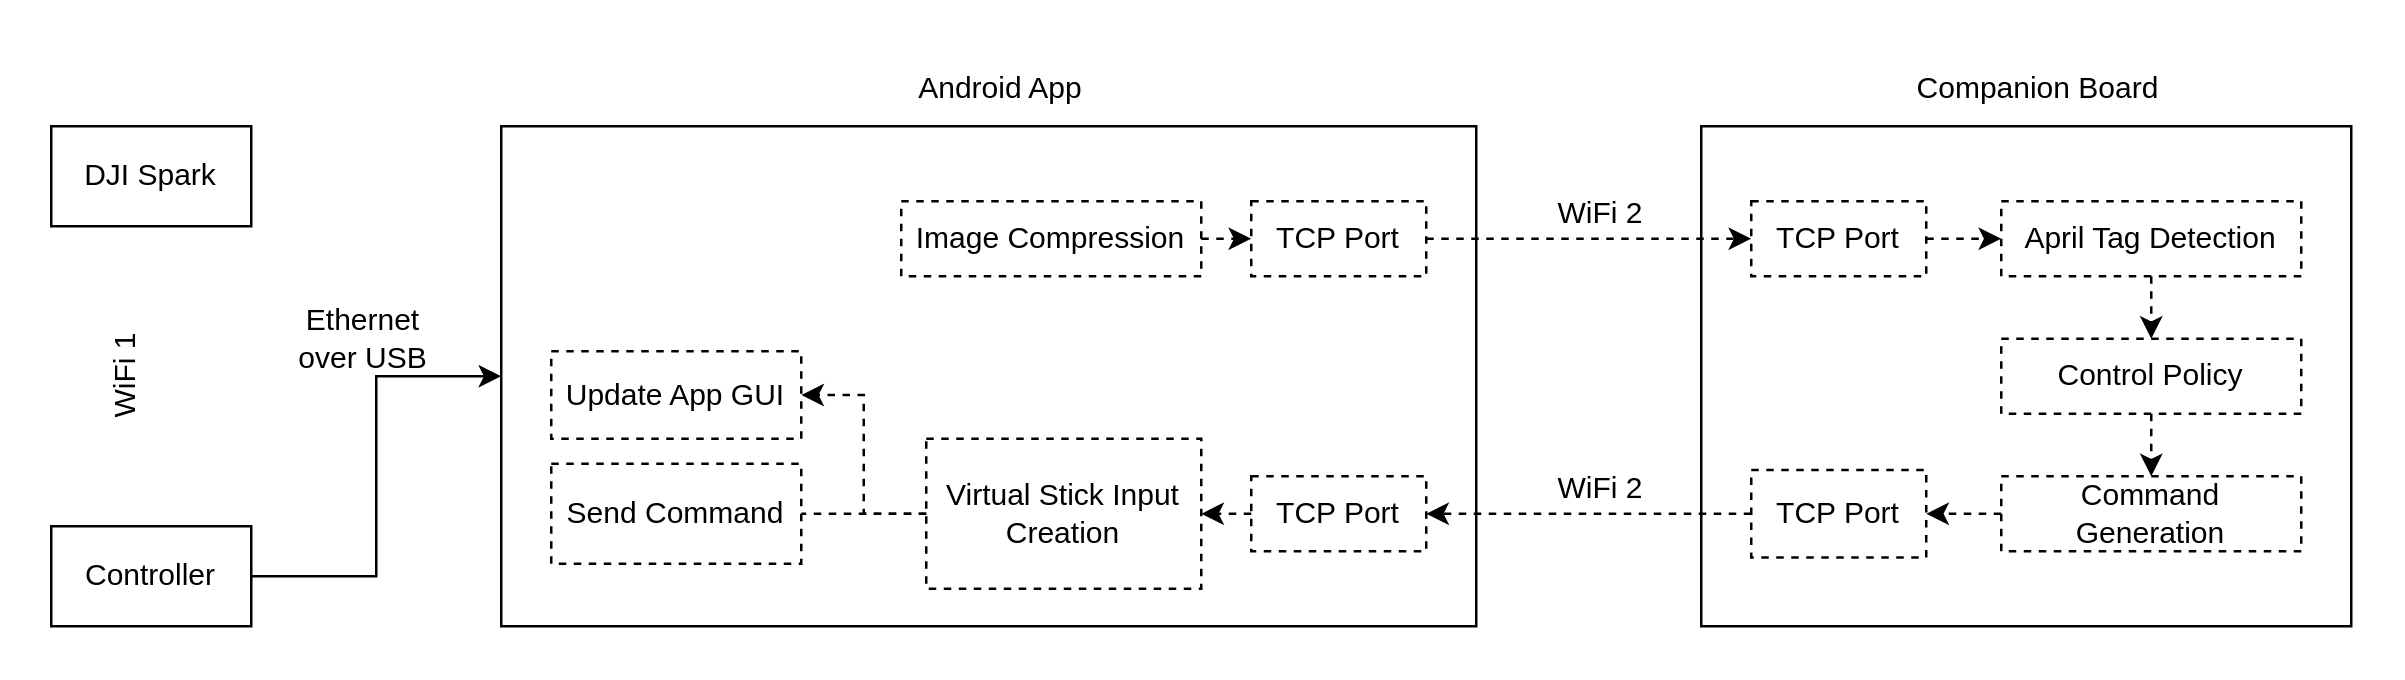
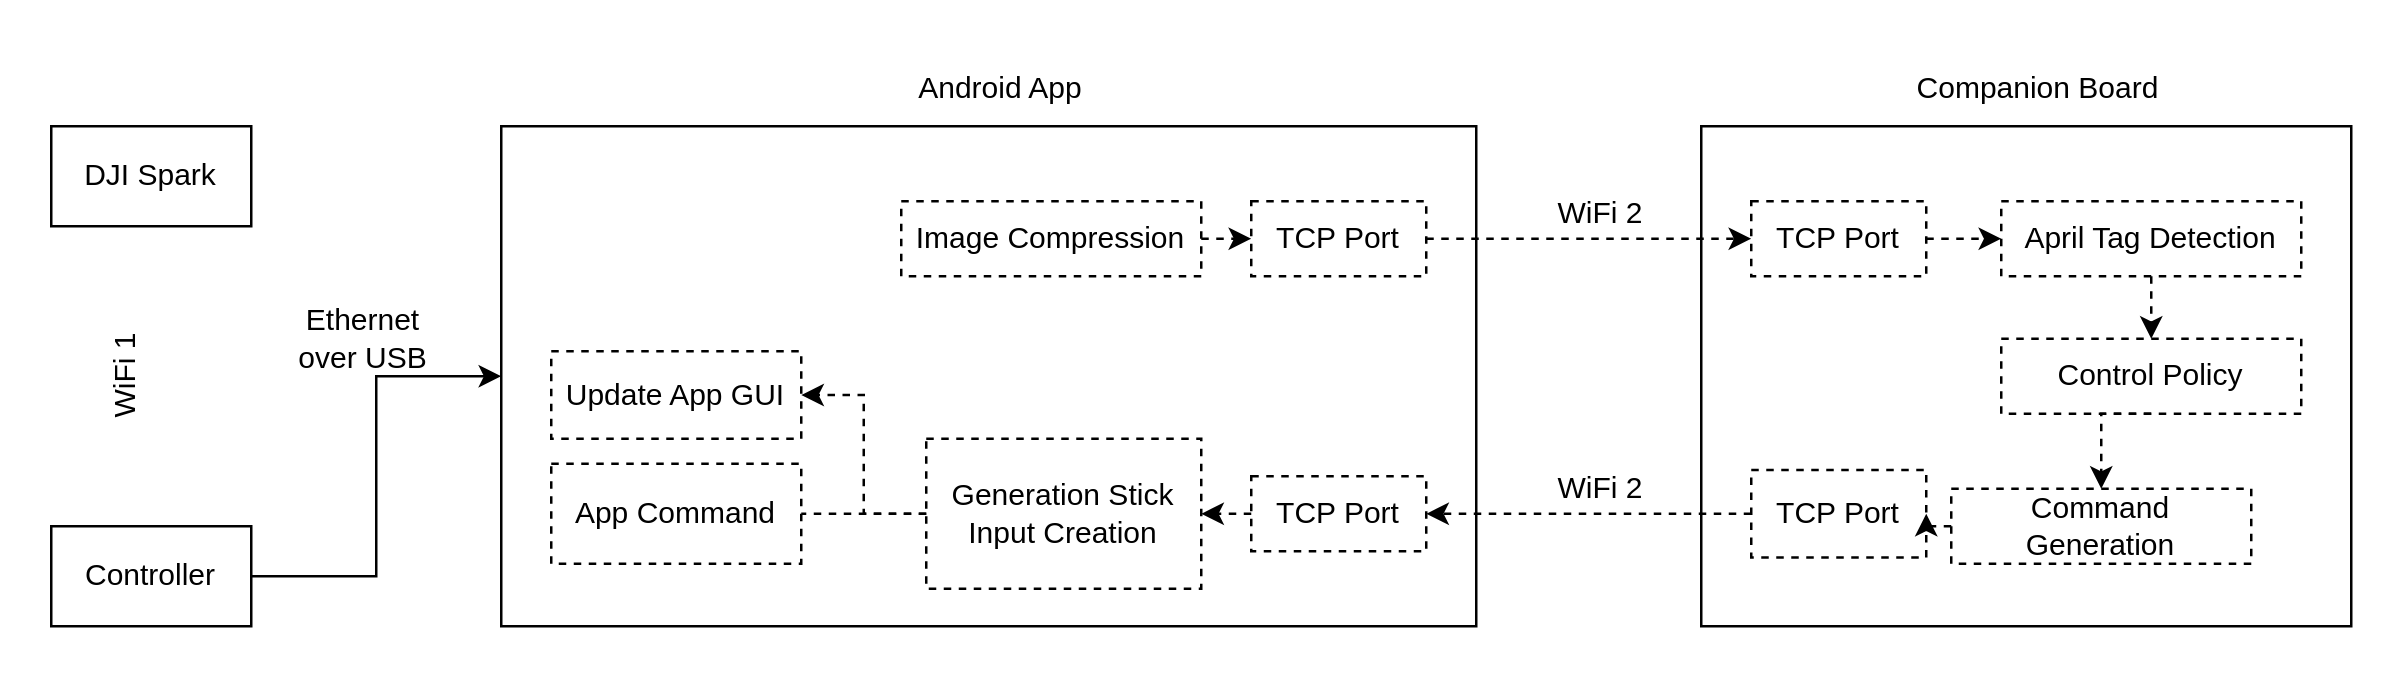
(676, 514) -> (676, 514)
(1064, 514) -> (1064, 514)
(2151, 514) -> (2101, 526)
